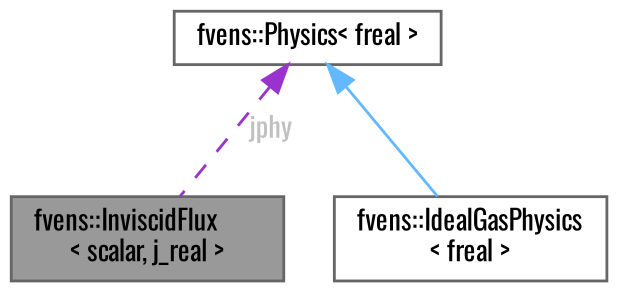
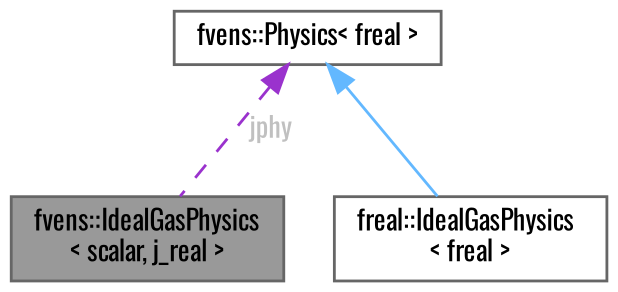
(148, 239) -> (148, 239)
(471, 239) -> (471, 239)
